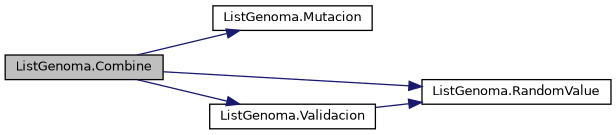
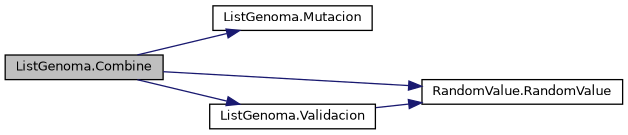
(516, 92) -> (522, 92)
